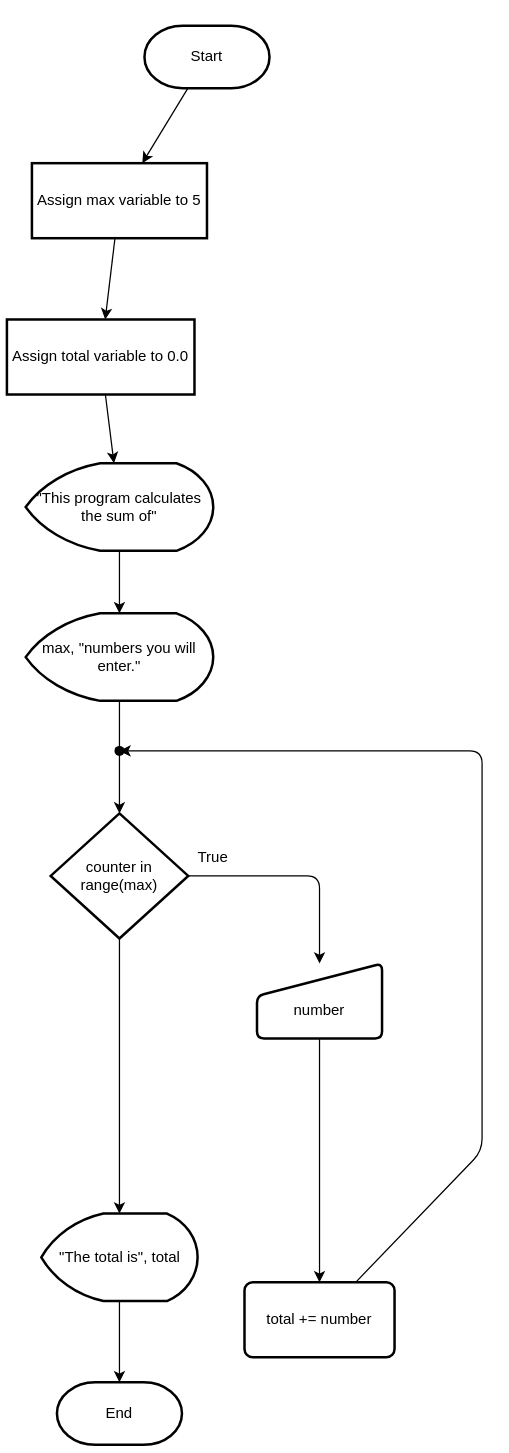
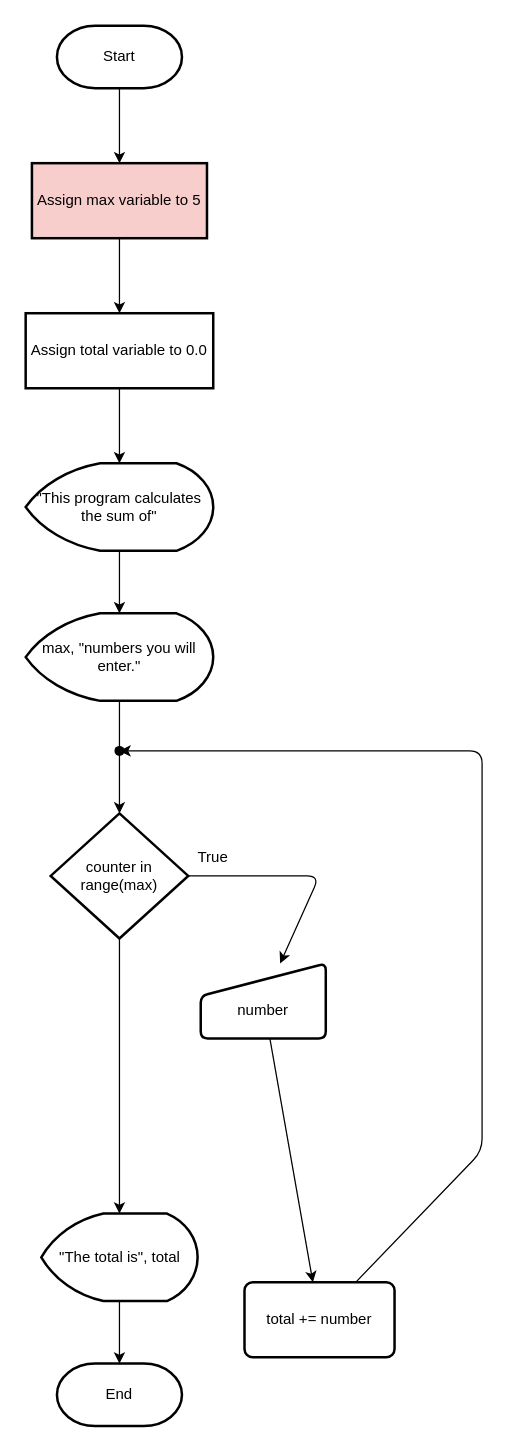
(207, 57) -> (119, 57)
(119, 201) -> (119, 201)
(101, 357) -> (119, 351)
(319, 1001) -> (263, 1001)
(119, 1413) -> (119, 1394)
